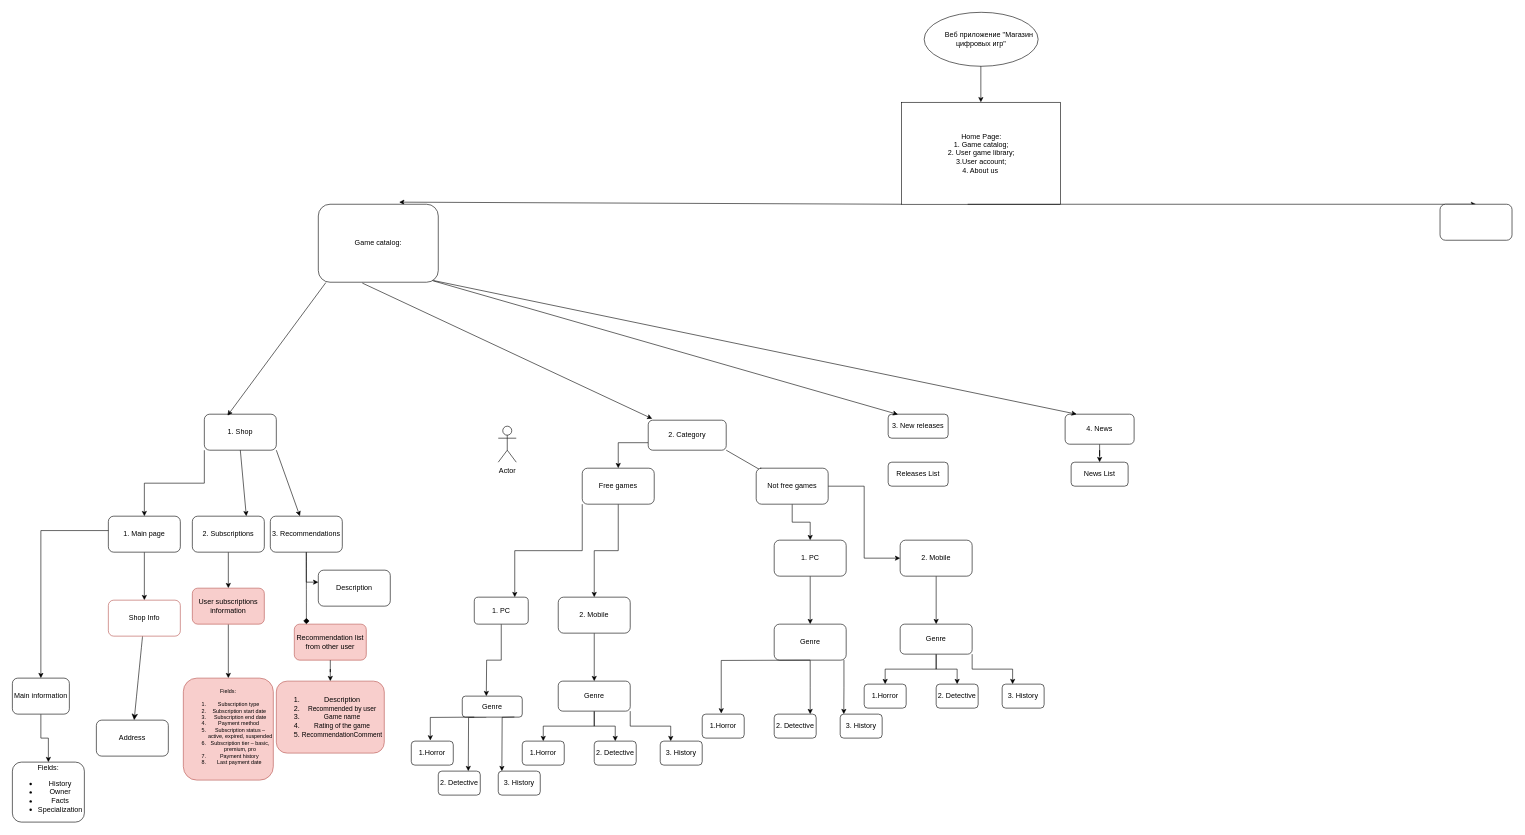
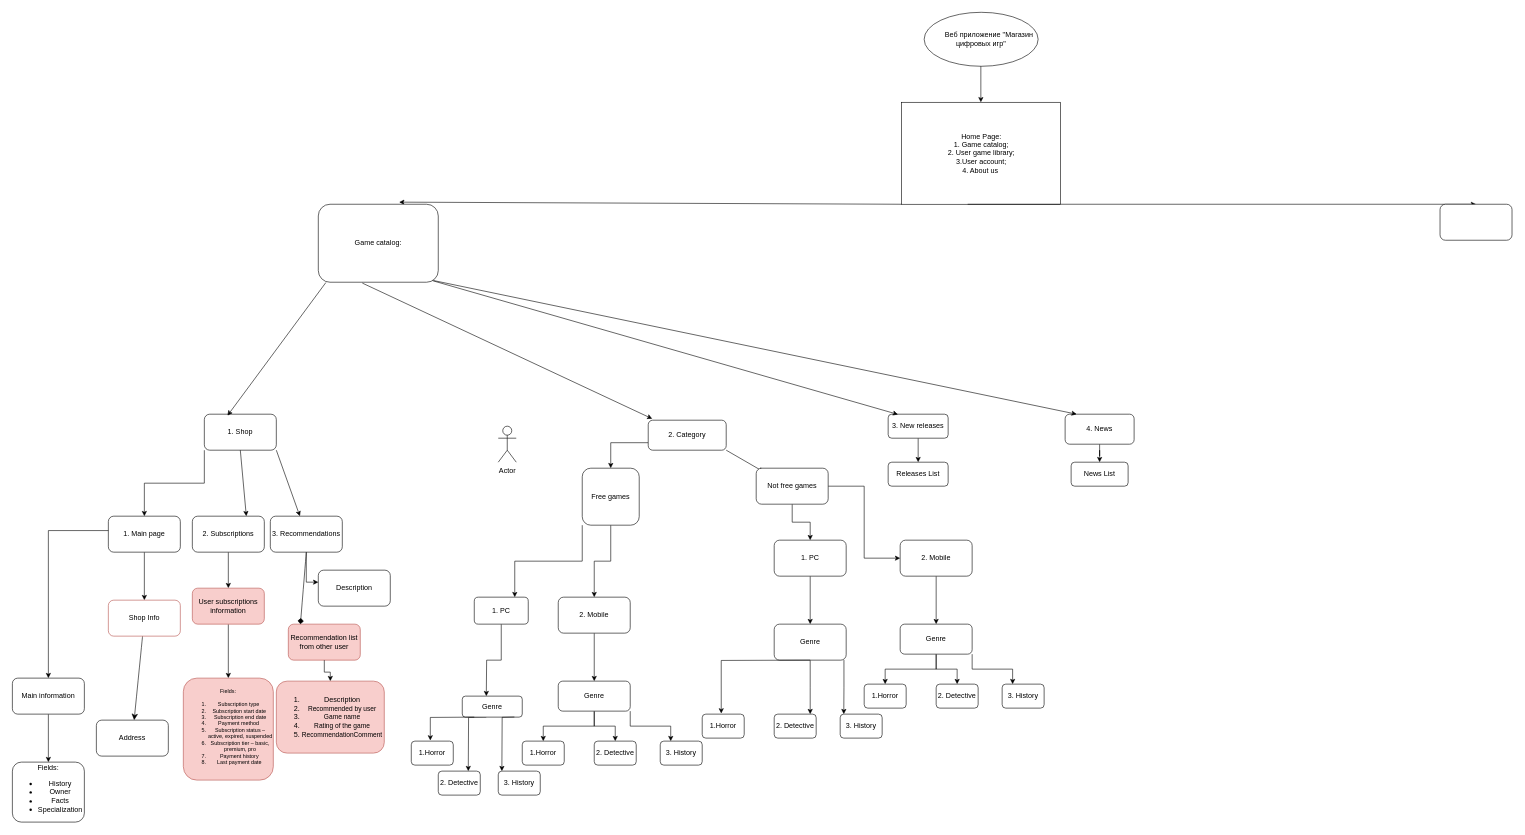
none -> (918, 456)
(618, 486) -> (611, 497)
(330, 642) -> (324, 642)
(41, 696) -> (48, 696)
